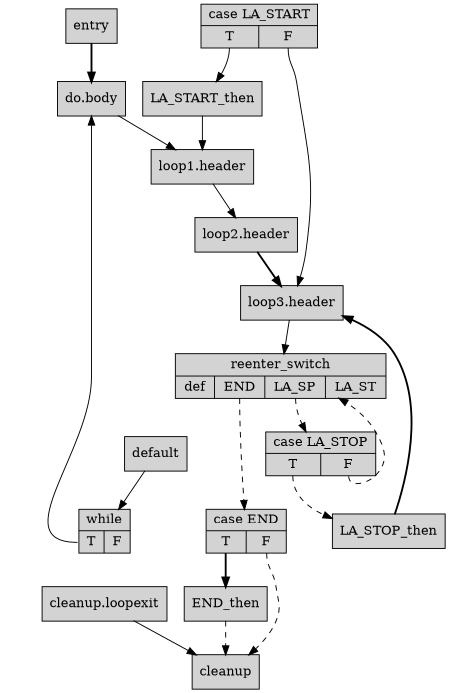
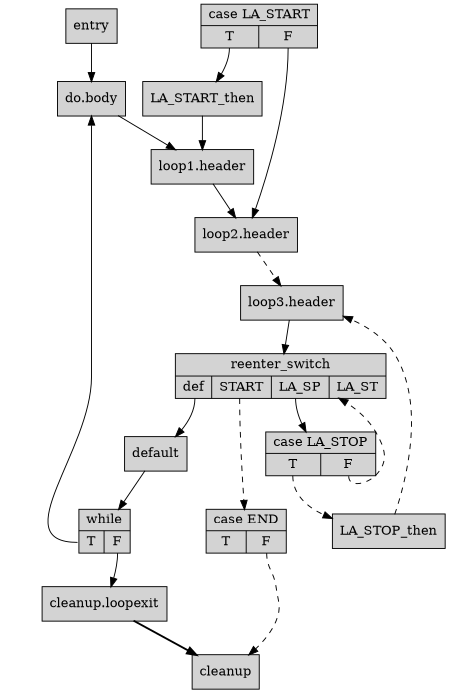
(91, 58) -> (91, 58)
(309, 162) -> (278, 130)
(266, 265) -> (266, 265)
(240, 387) -> (242, 387)
(410, 406) -> (410, 406)
(297, 411) -> (297, 411)
none -> (191, 415)
none -> (116, 566)
(226, 604) -> none
(161, 636) -> (161, 636)
